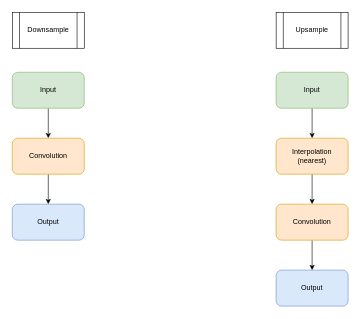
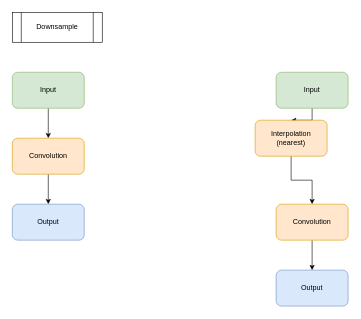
(48, 30) -> (57, 27)
(312, 30) -> none
(312, 156) -> (291, 138)
